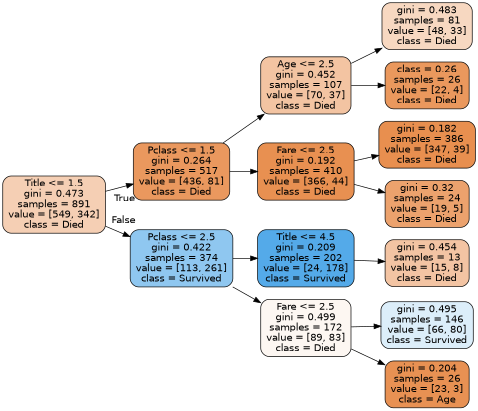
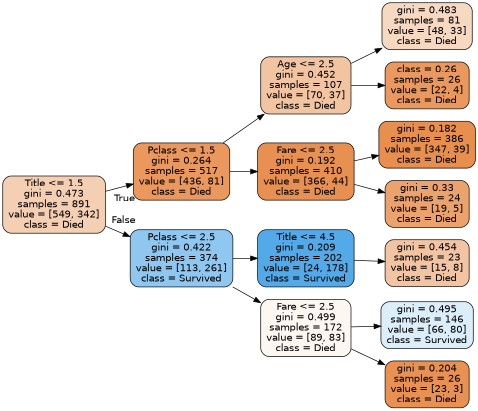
(427, 204) -> (427, 204)
(427, 263) -> (427, 263)
(427, 384) -> (427, 384)
